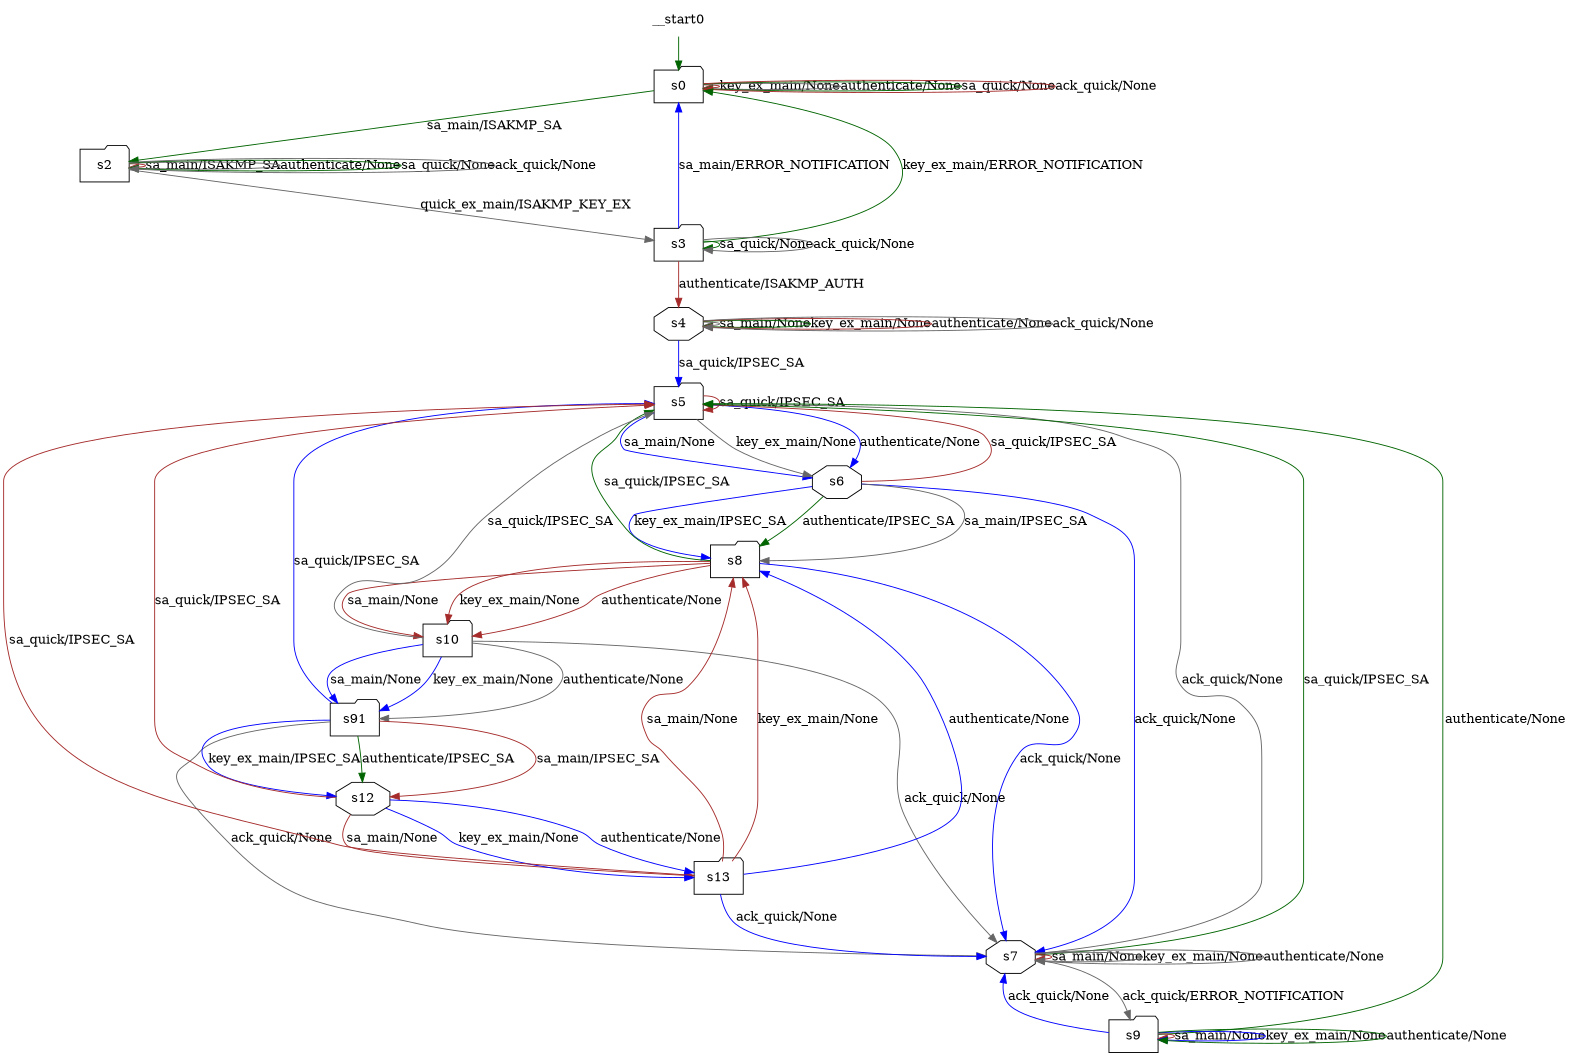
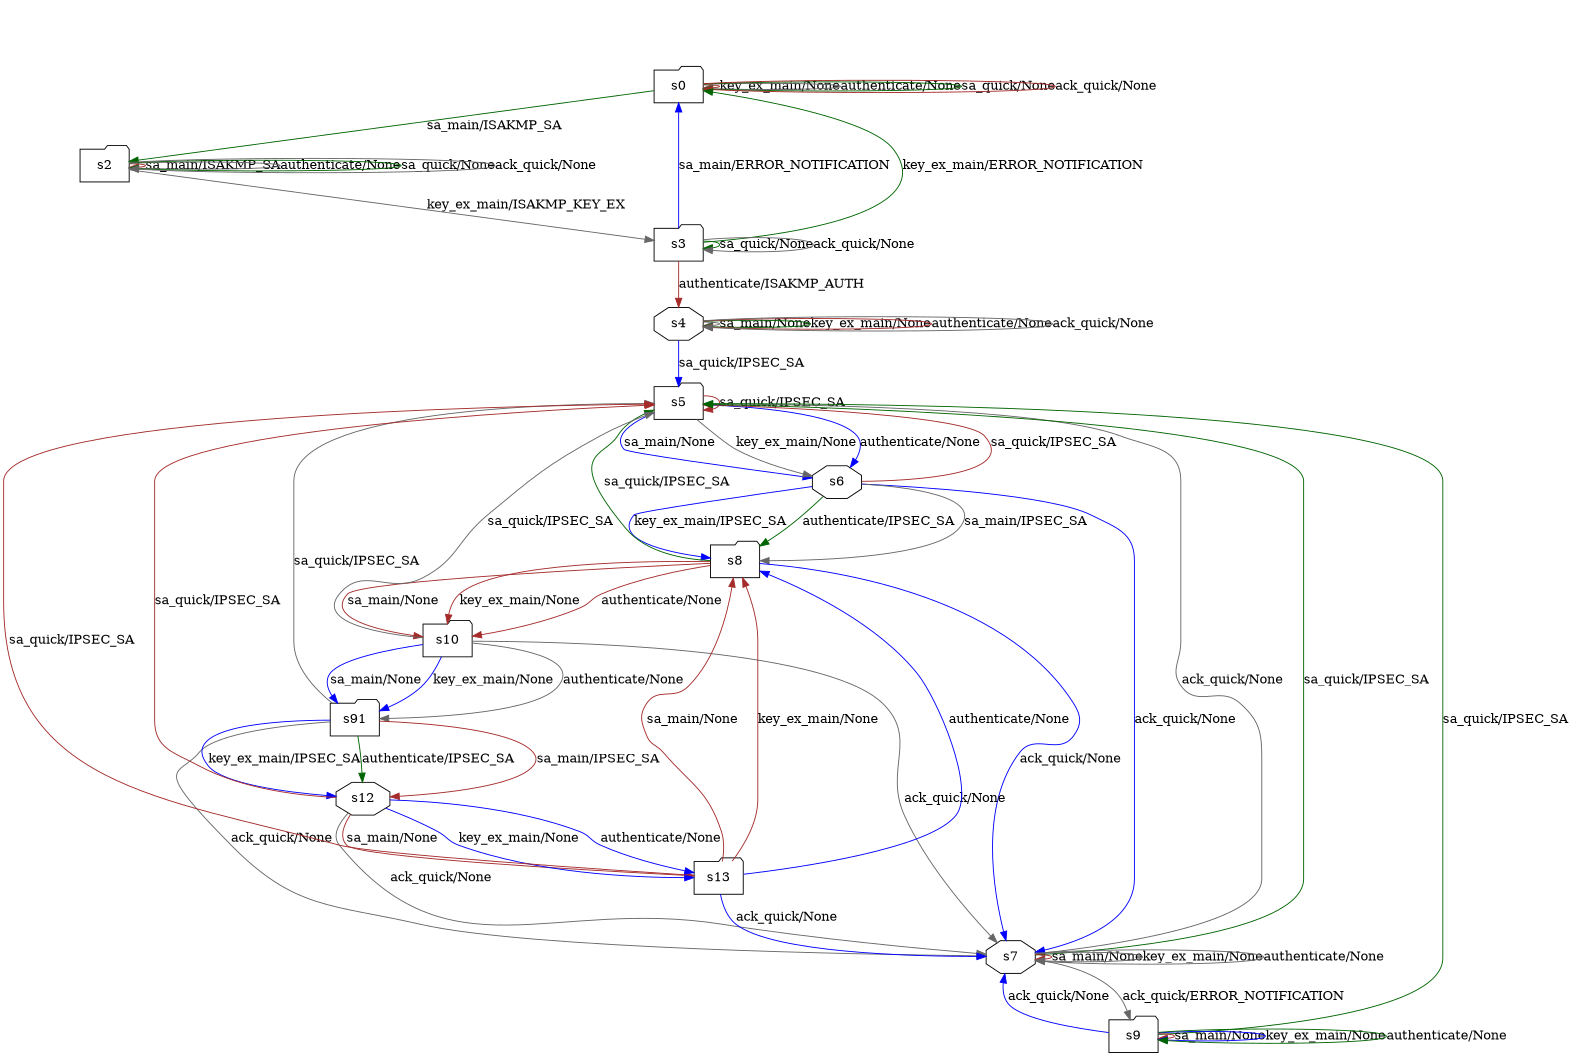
(679, 20) -> none
(526, 205) -> (526, 205)
(343, 437) -> (343, 437)
(1506, 720) -> (1506, 720)
none -> (628, 919)
